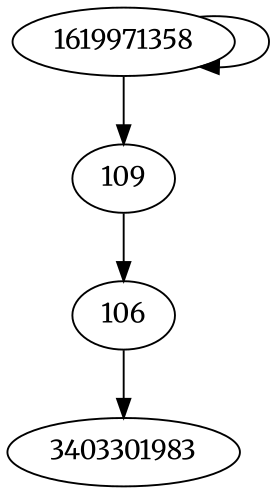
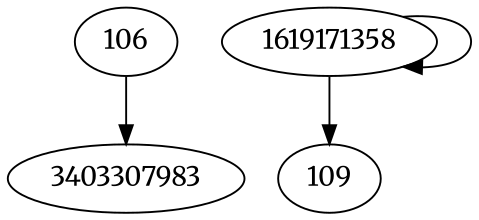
(124, 42) -> (329, 42)
(124, 238) -> none
(124, 452) -> (126, 179)
